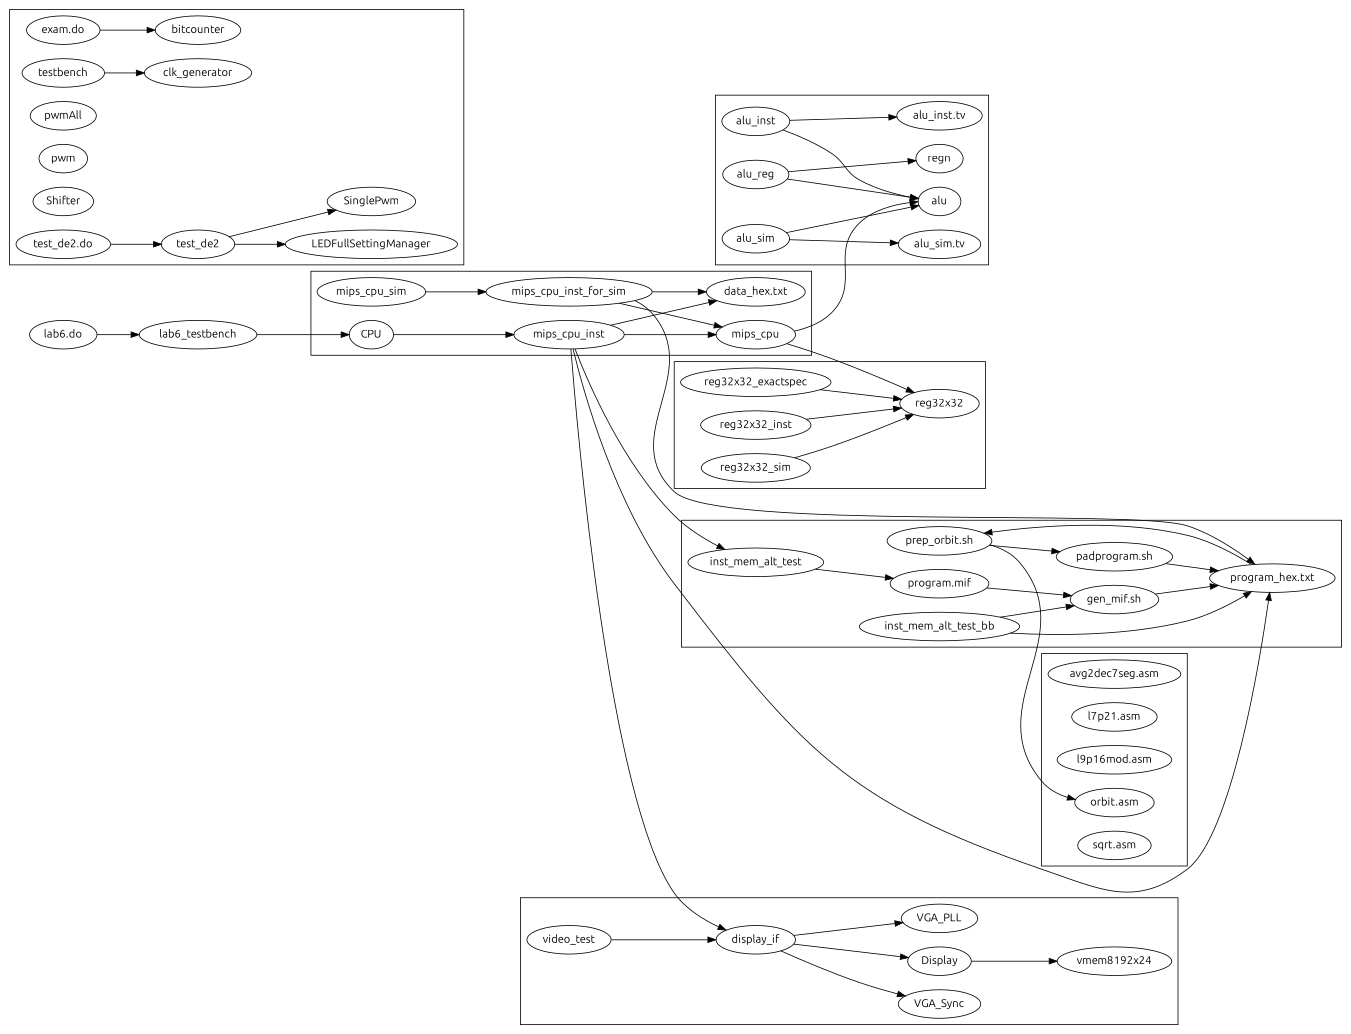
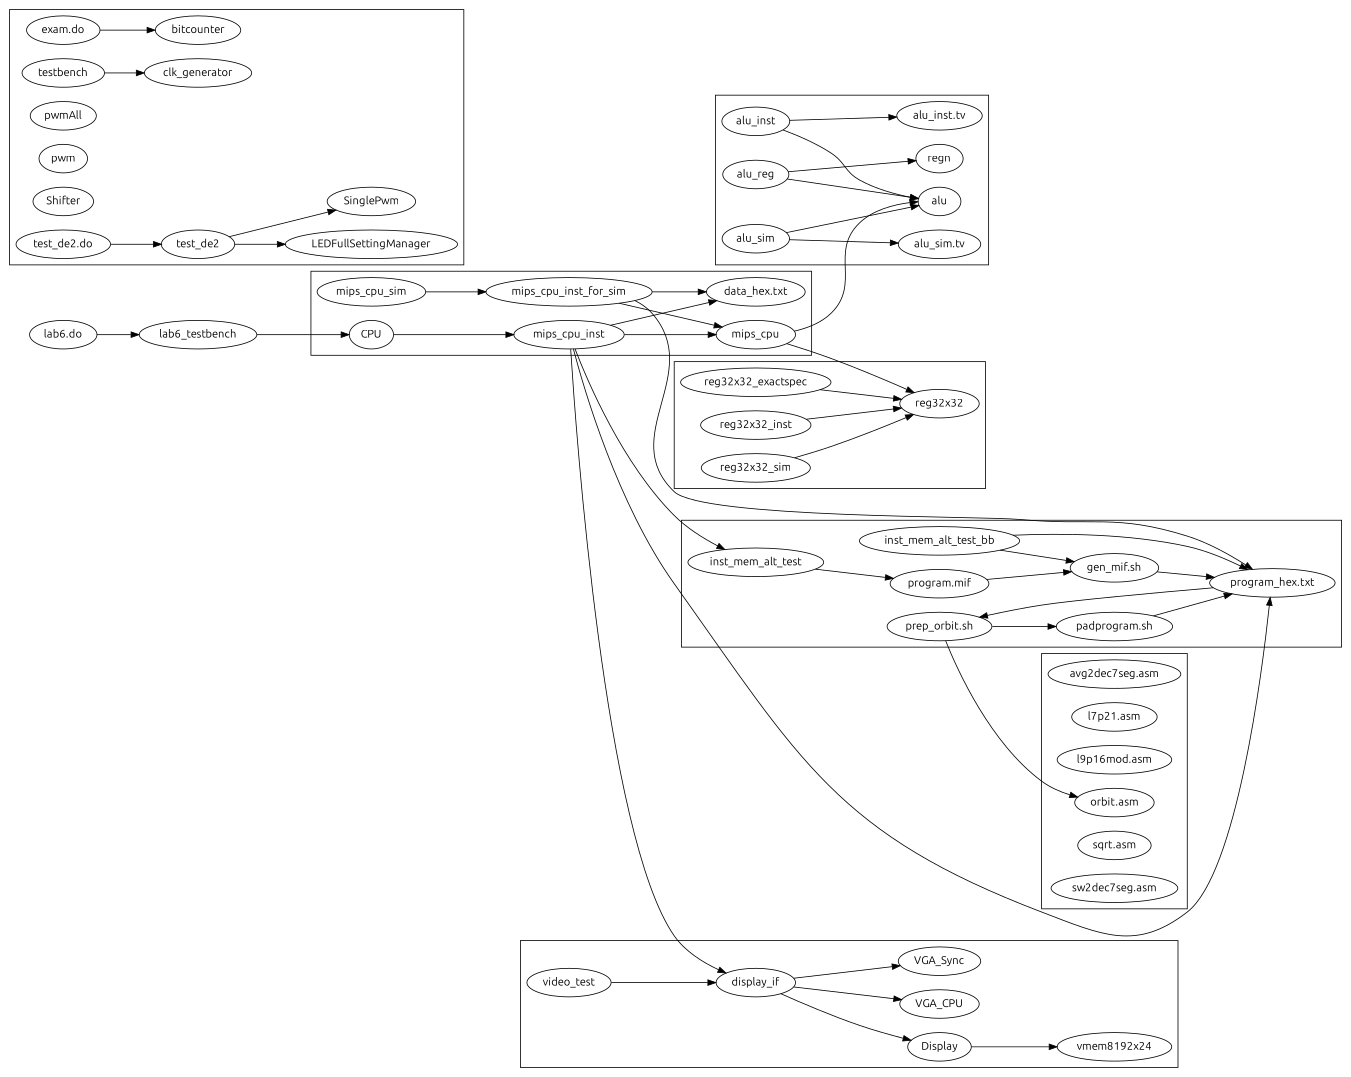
none -> (1114, 888)
(940, 918) -> (940, 1004)
